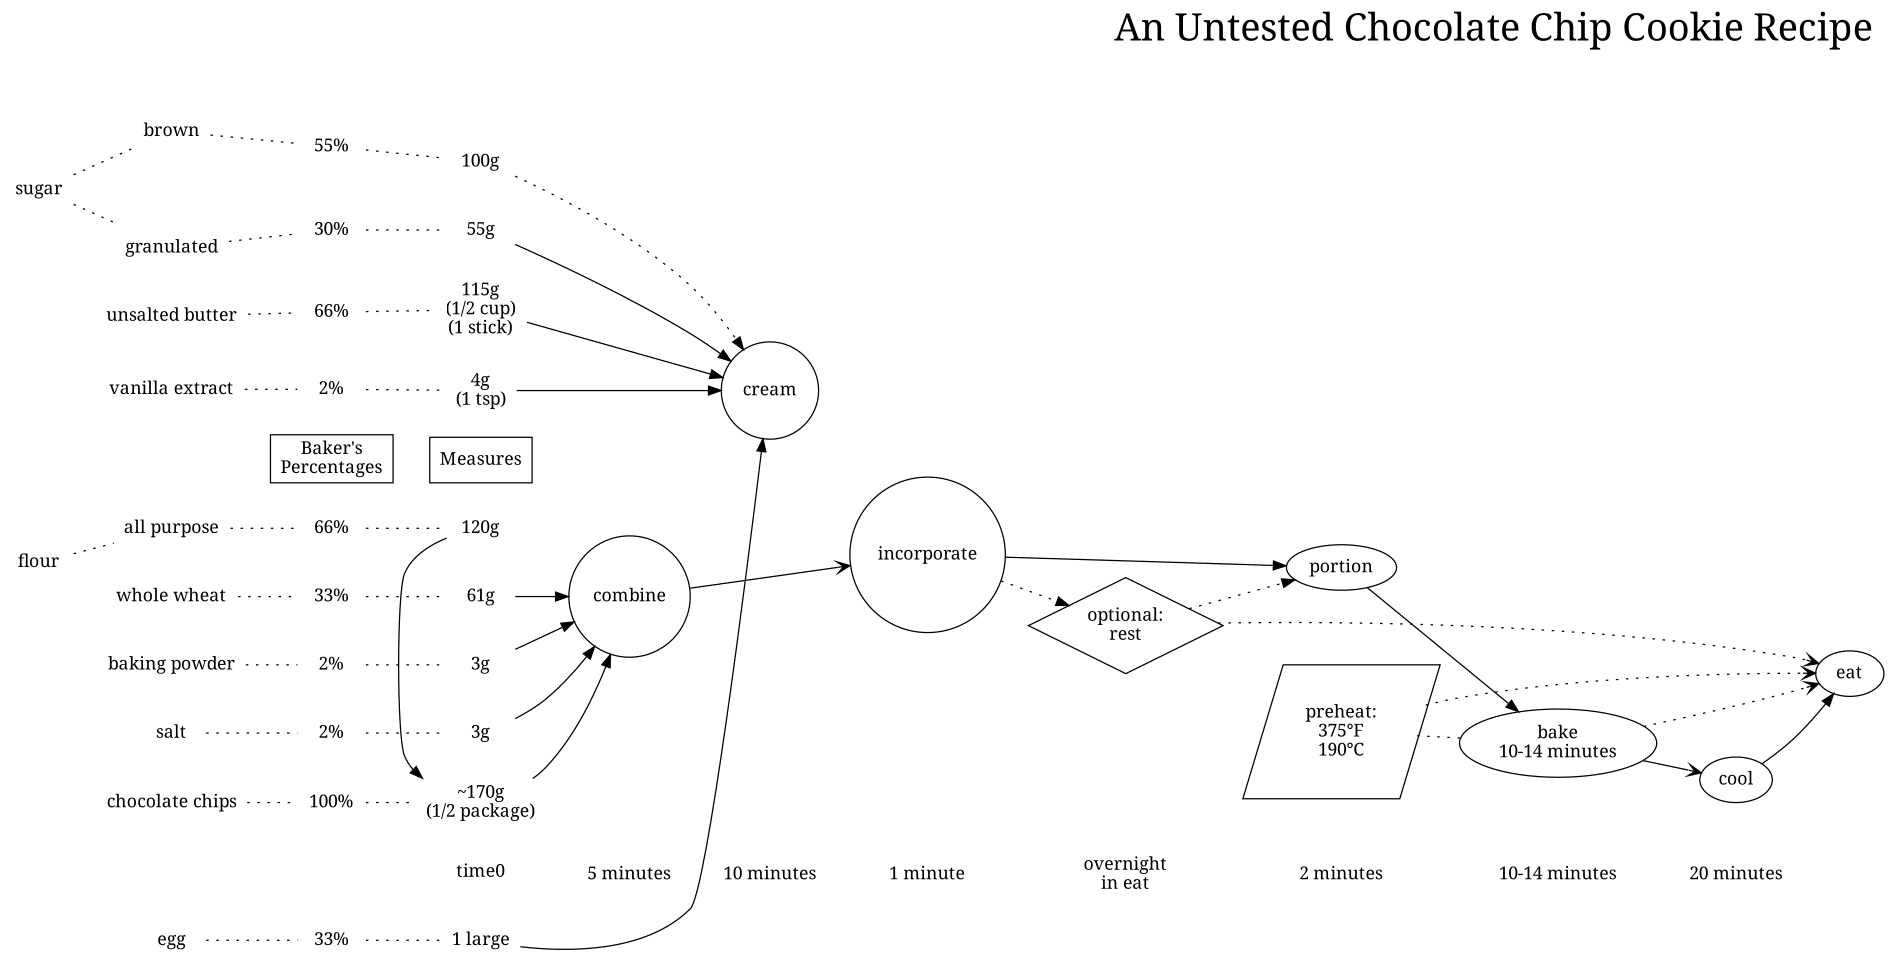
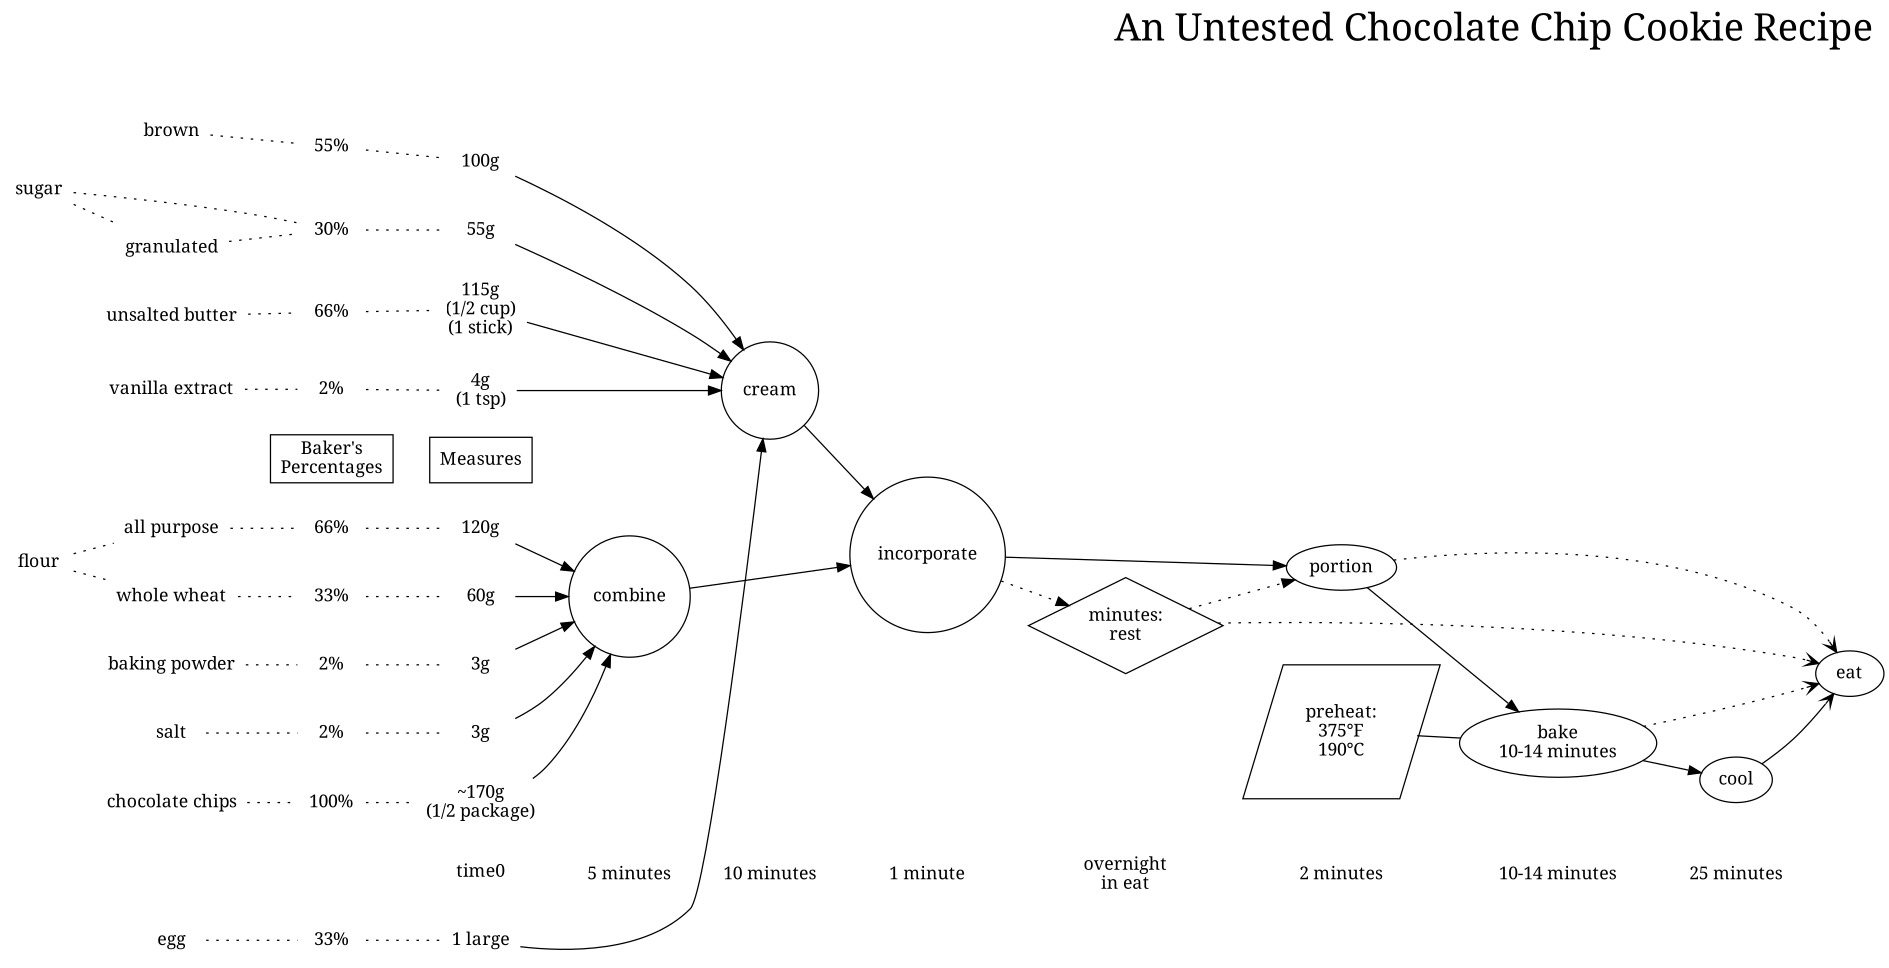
(103, 162) -> (186, 205)
(637, 244) -> (637, 244)
none -> (834, 457)
none -> (90, 575)
(764, 578) -> (764, 578)
(481, 597) -> (481, 597)
(1126, 626) -> (1126, 626)
(399, 645) -> (539, 555)
(1613, 680) -> (1622, 559)
(1796, 736) -> (1796, 736)
(1439, 737) -> (1439, 737)
(1666, 765) -> (1666, 765)
(1736, 875) -> (1736, 875)
